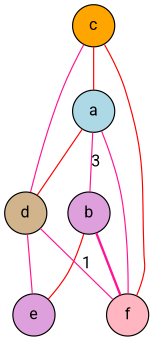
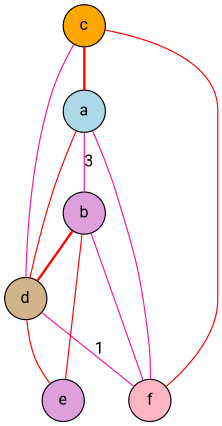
(94, 69) -> (84, 69)
none -> (55, 256)
(30, 264) -> (33, 354)
(108, 264) -> (117, 307)
